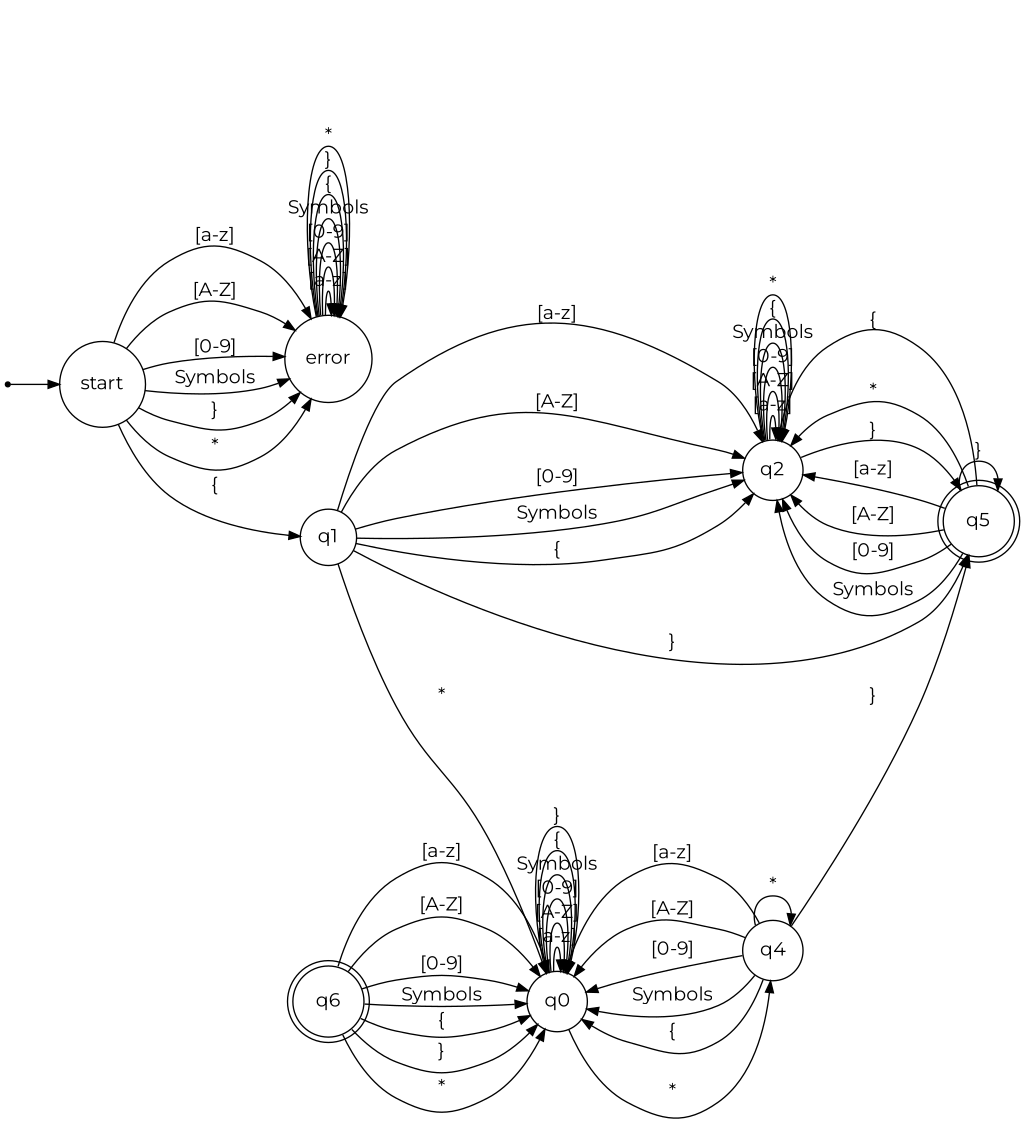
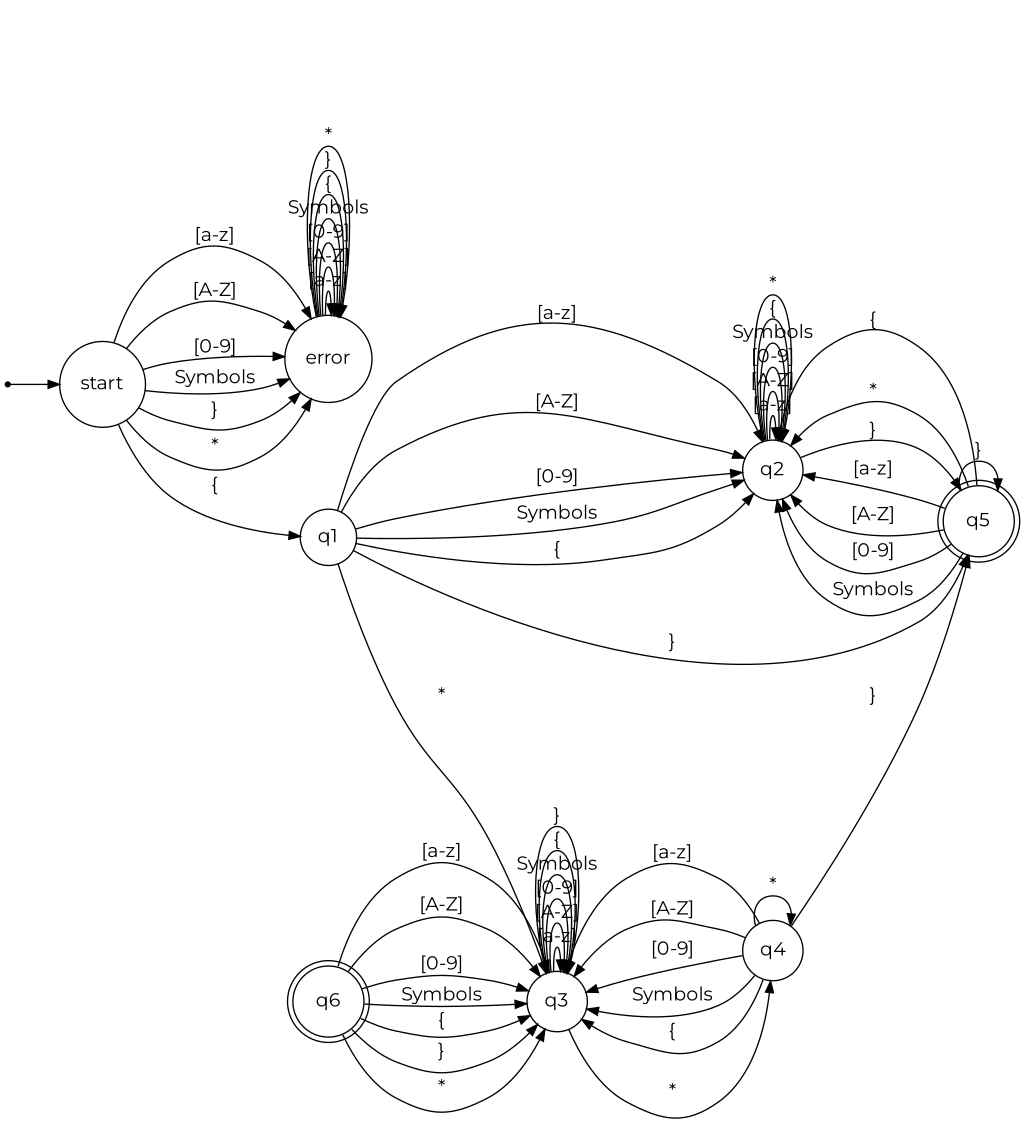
(557, 1002) -> (557, 1002)
